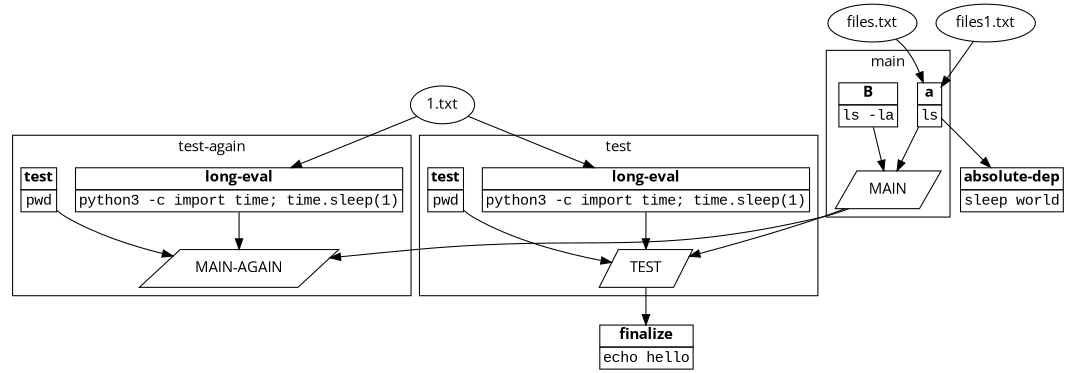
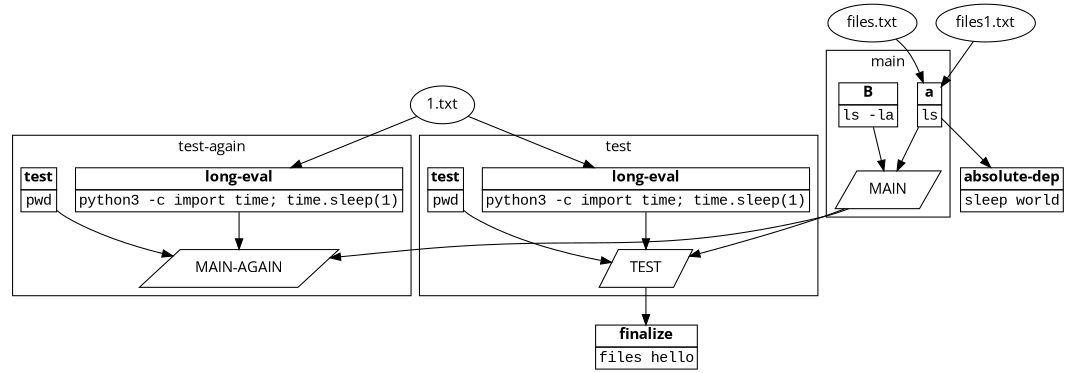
(646, 358) -> (646, 358)
